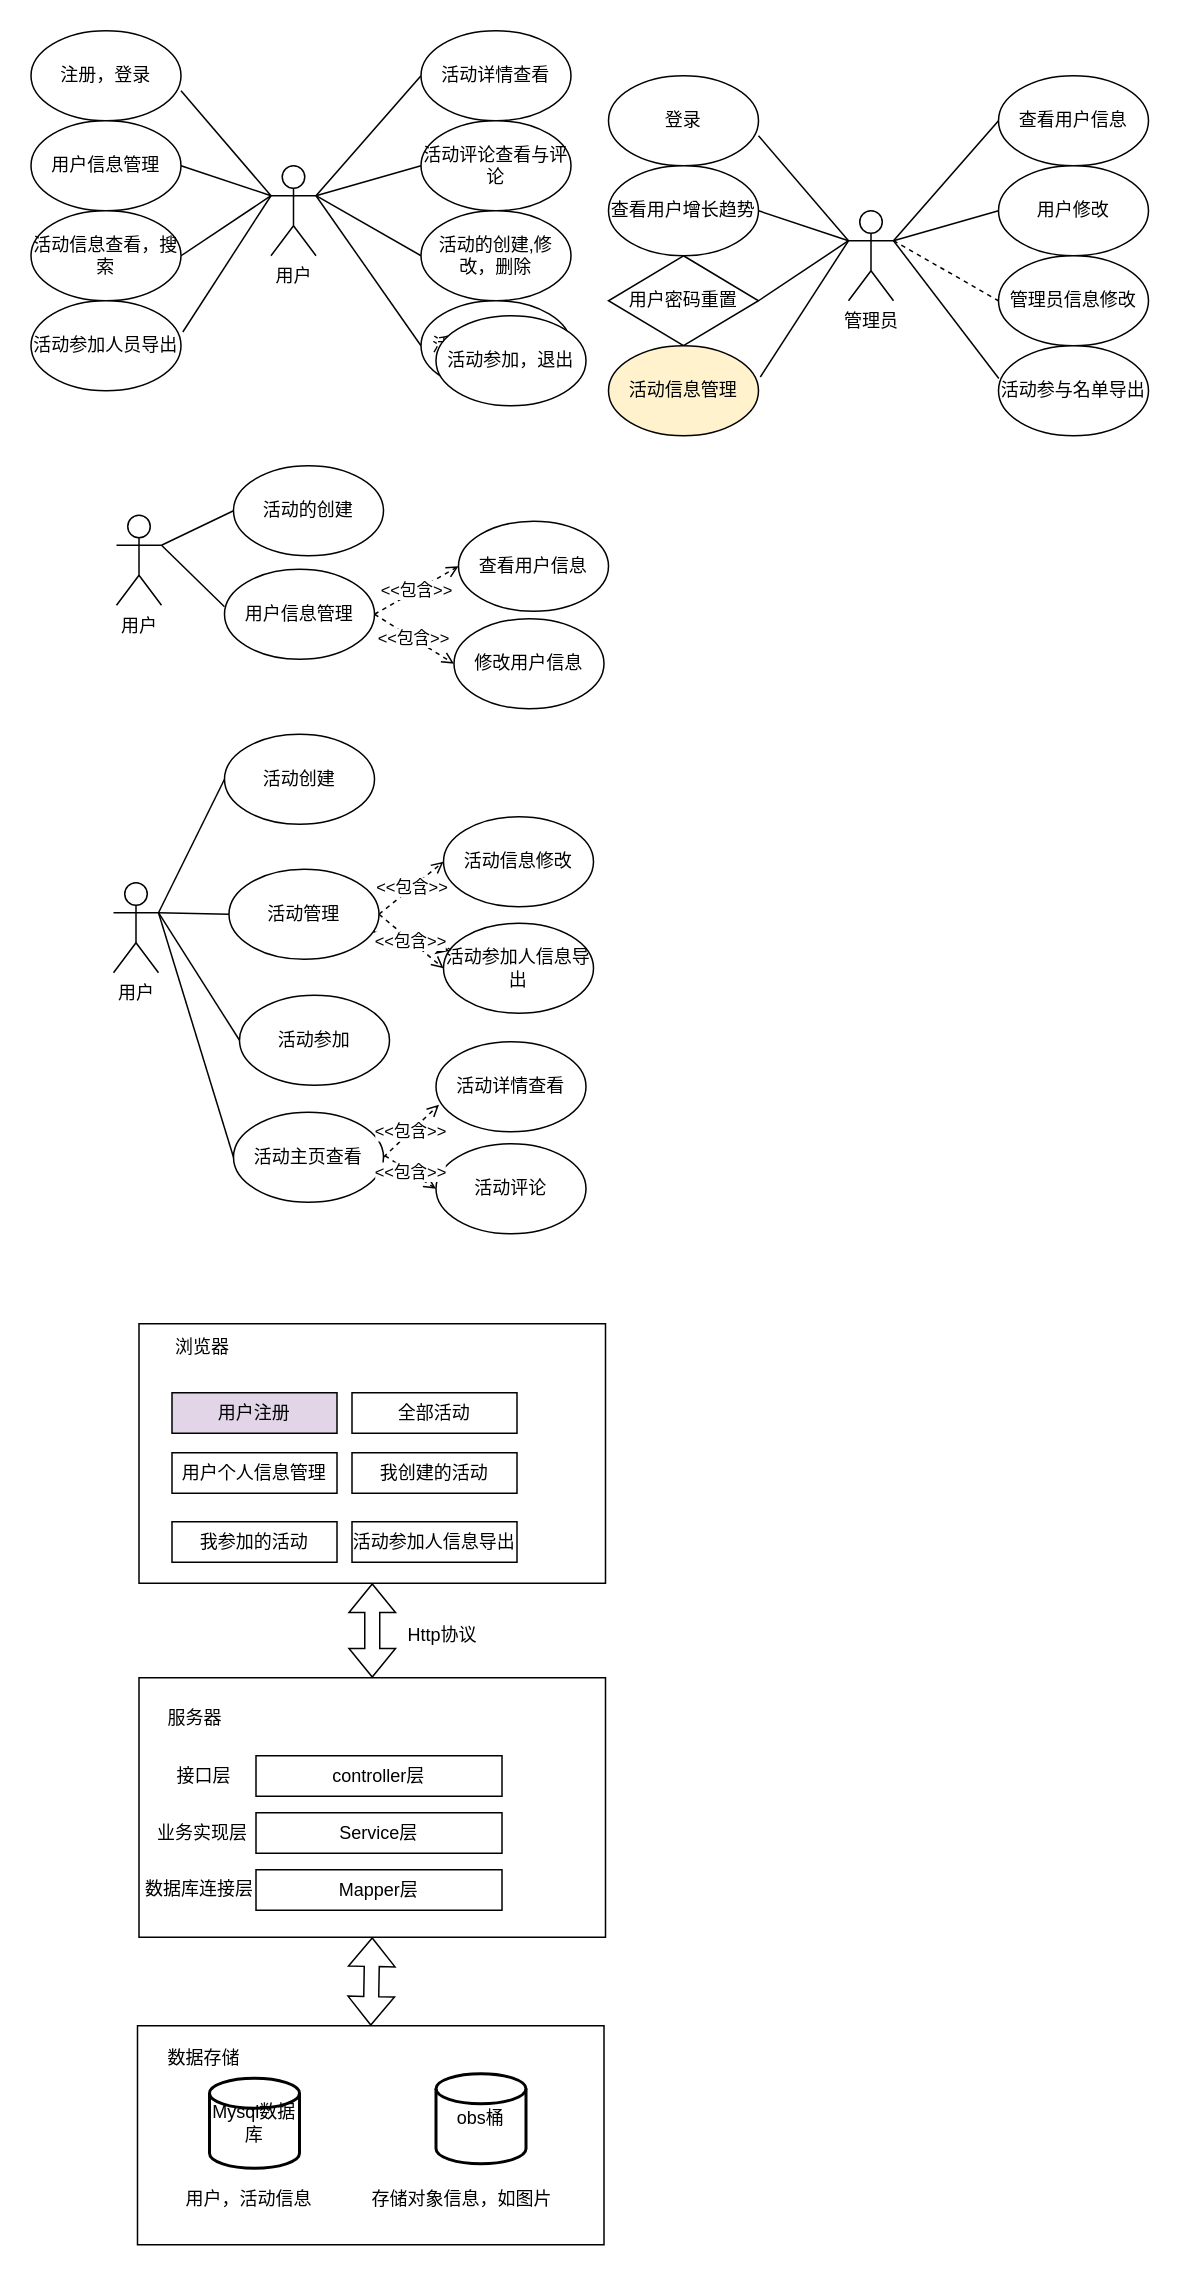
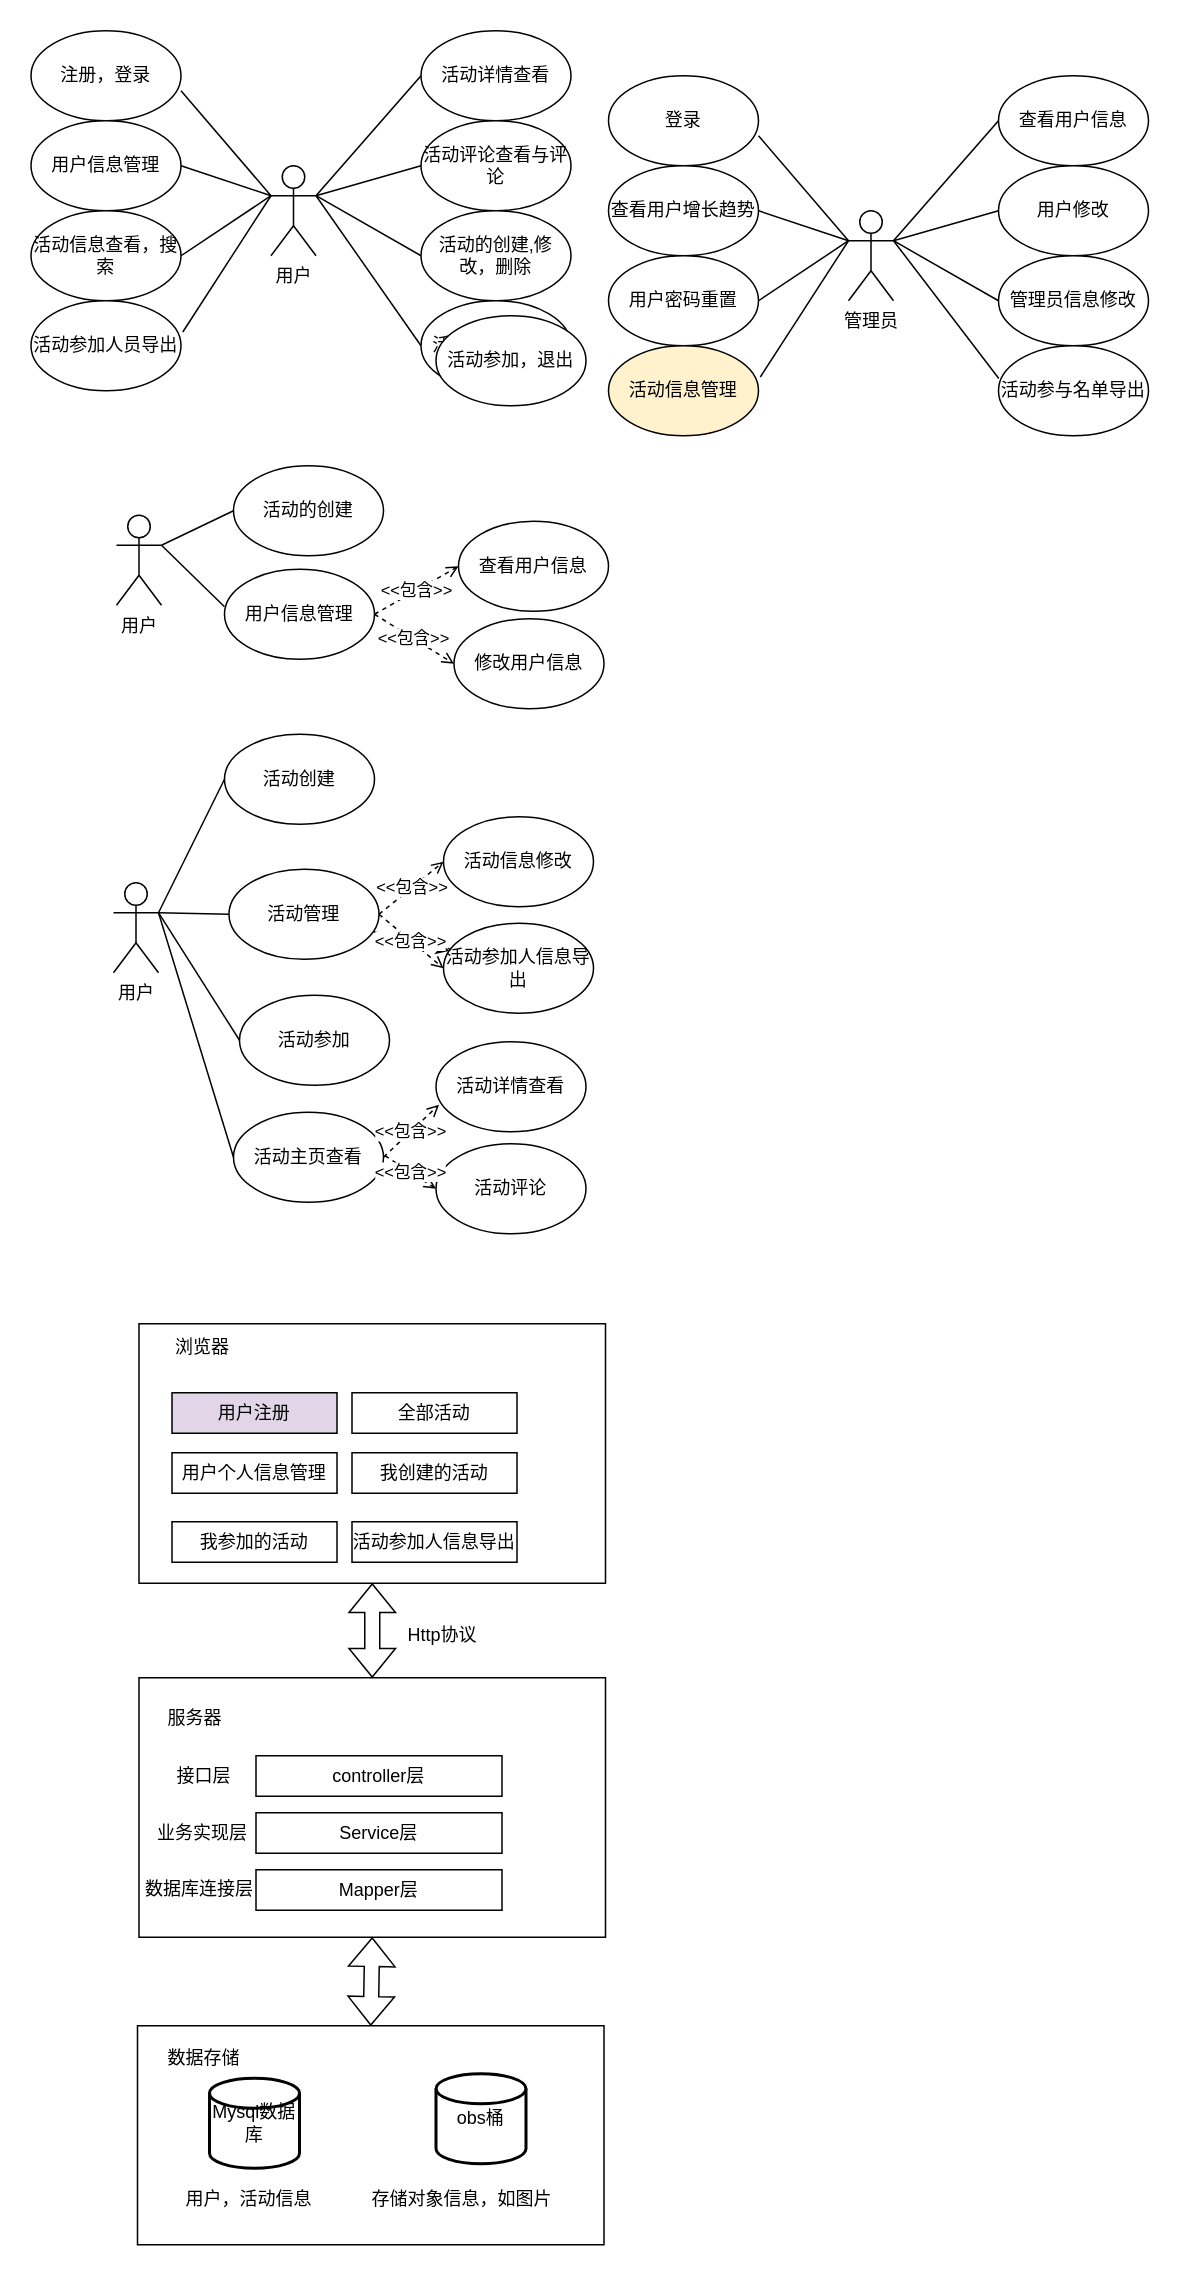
(948, 272) -> (948, 272)
(683, 301) -> (683, 301)
